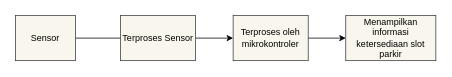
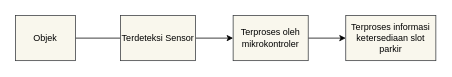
(45, 38) -> (45, 38)
(158, 38) -> (158, 38)
(390, 38) -> (390, 38)
